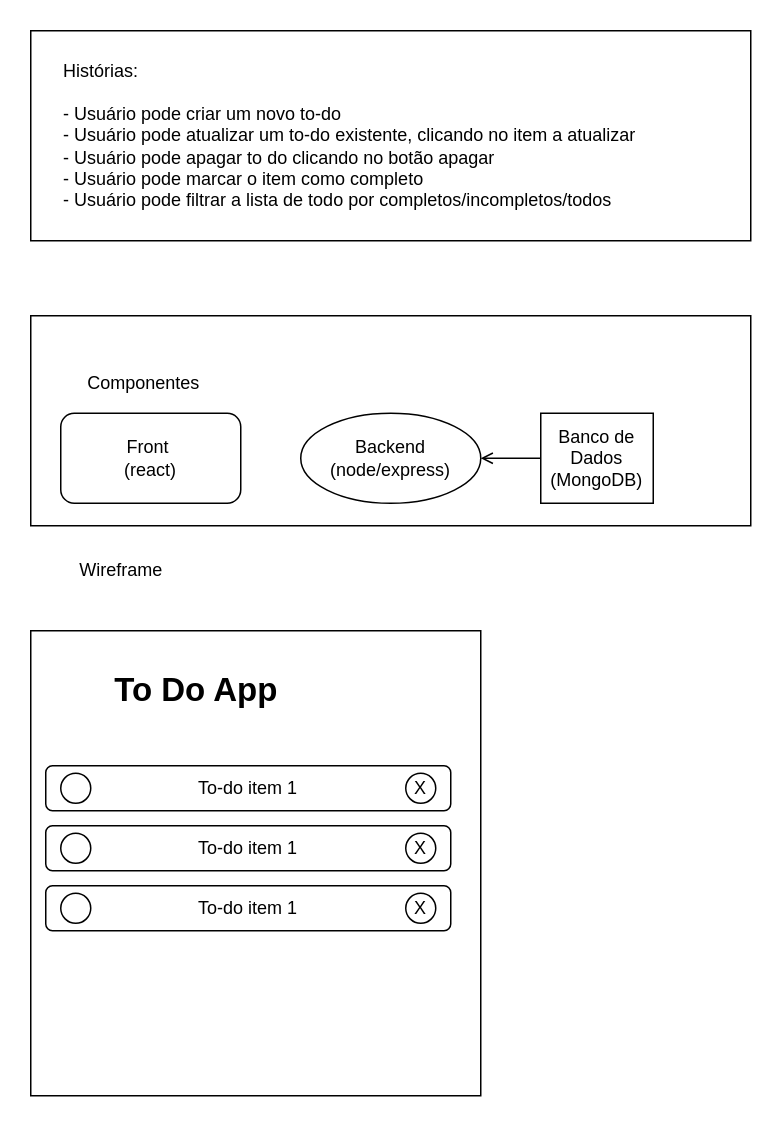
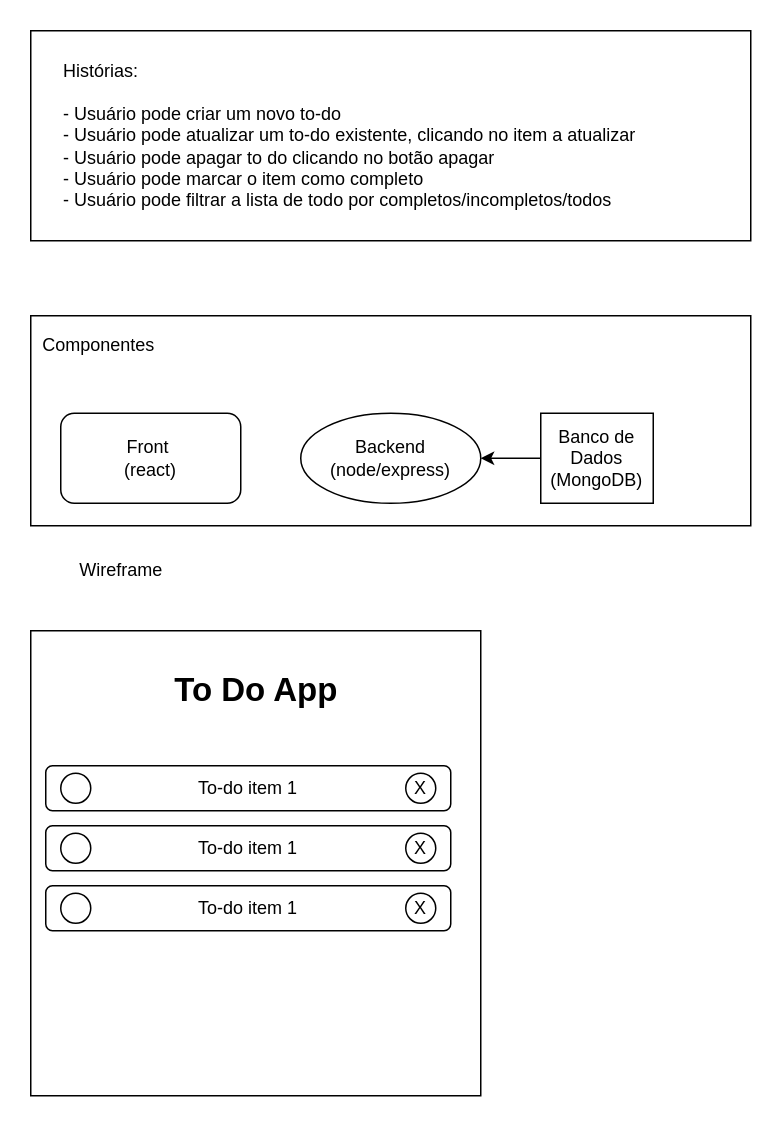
(143, 383) -> (98, 346)
(489, 458) -> (492, 458)
(196, 691) -> (256, 691)
